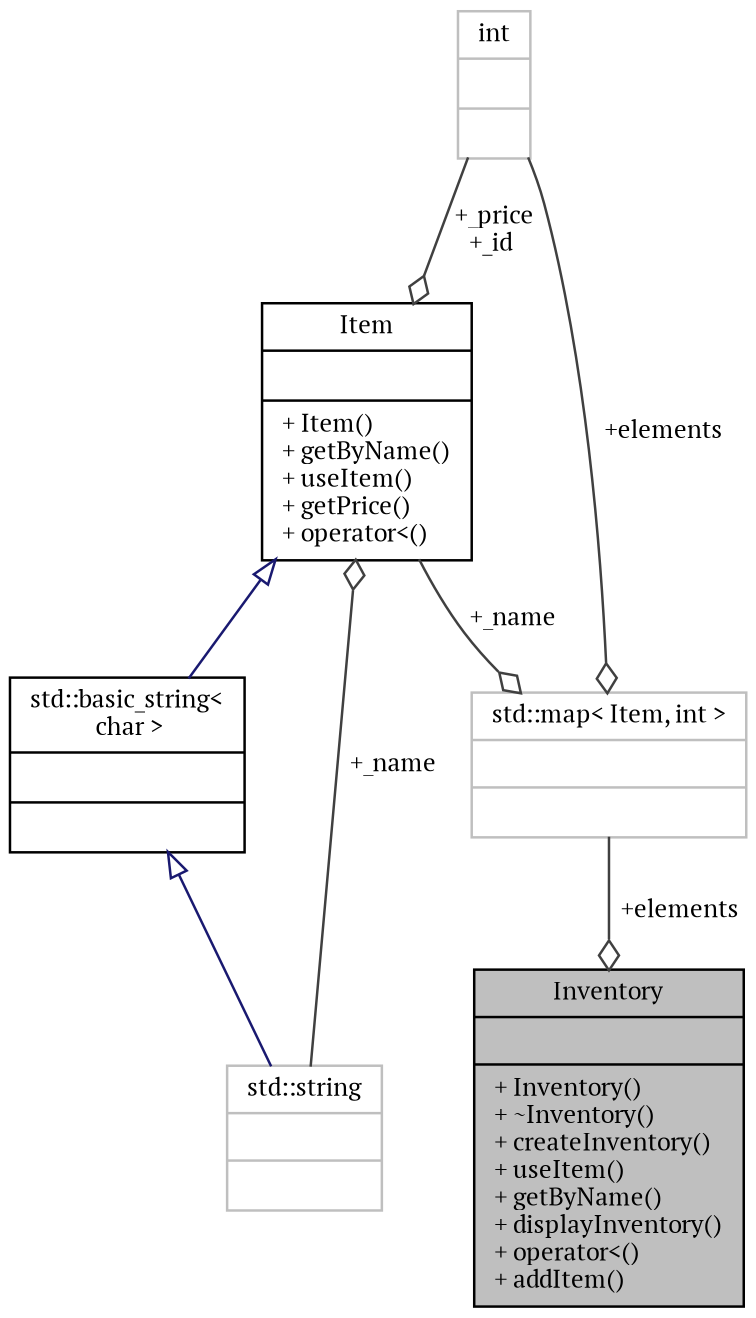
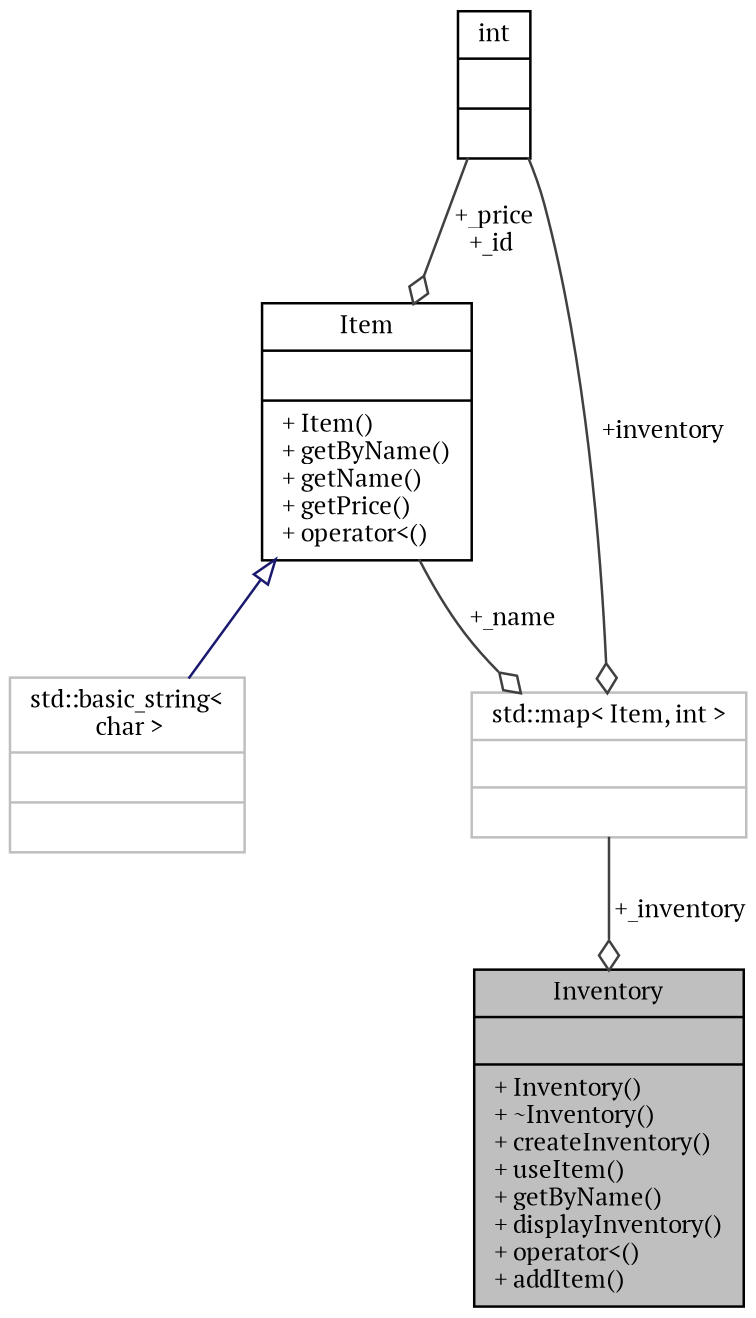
(494, 85) -> (494, 85)
(661, 432) -> (661, 432)
(348, 479) -> (353, 479)
(127, 765) -> (127, 765)
(678, 911) -> (678, 911)
(304, 1138) -> none
